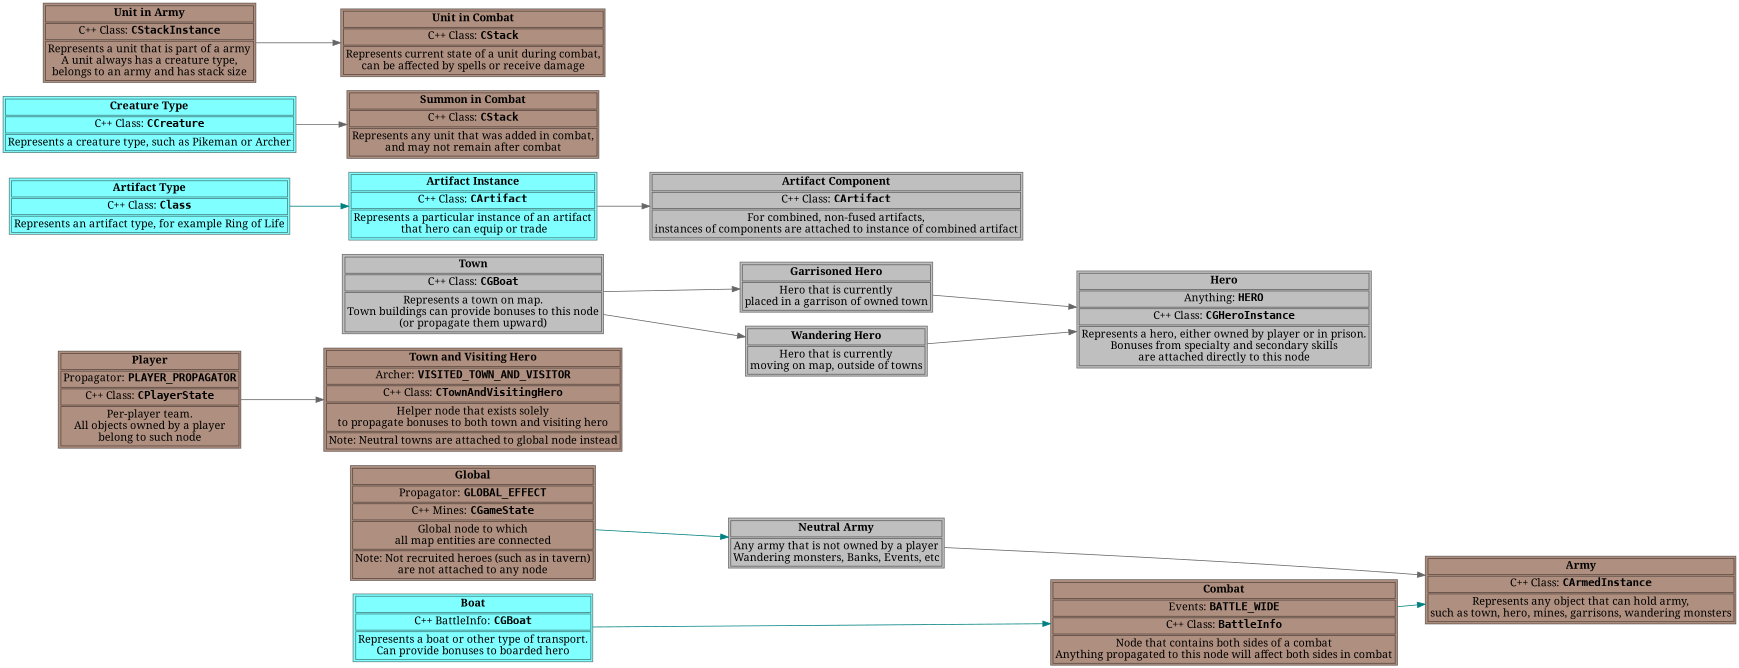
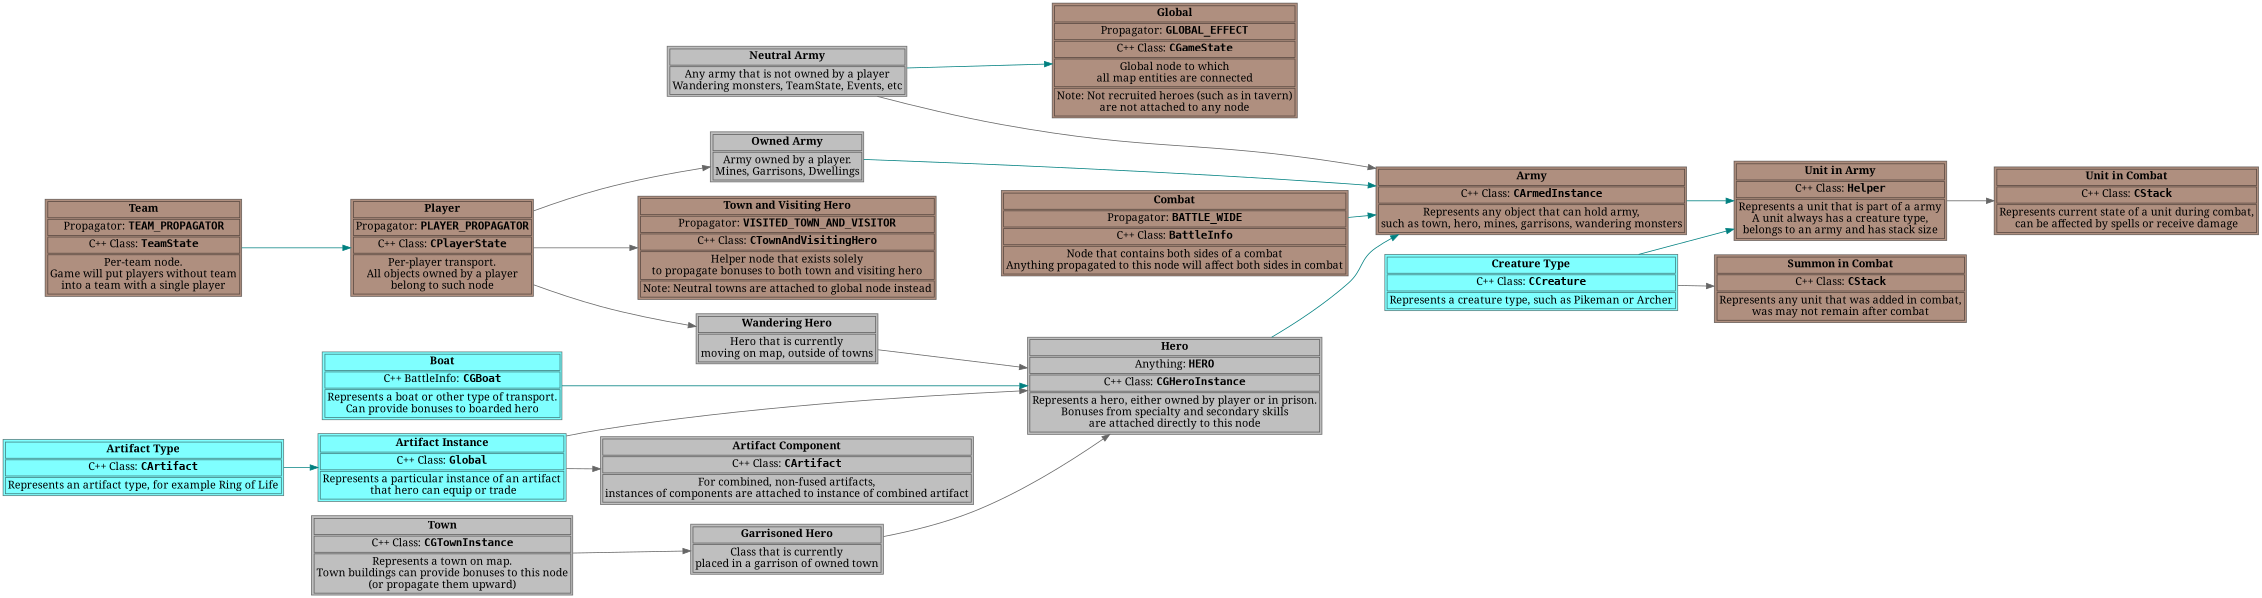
(176, 30) -> (1867, 188)
(473, 148) -> (1841, 312)
none -> (787, 157)
(499, 199) -> (468, 461)
none -> (1706, 201)
(176, 205) -> (170, 467)
none -> (1682, 243)
none -> (143, 248)
(500, 282) -> (469, 543)
(836, 290) -> (787, 552)
none -> (1337, 293)
(671, 325) -> (610, 309)
(397, 375) -> (711, 223)
none -> (792, 407)
(150, 414) -> (442, 262)
(441, 511) -> (1143, 48)
(658, 533) -> (976, 66)
(836, 558) -> (787, 86)
(1189, 607) -> (1140, 218)
(818, 625) -> (791, 386)
